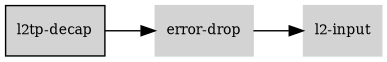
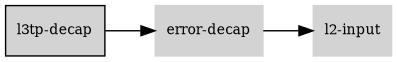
(55, 31) -> (55, 31)
(204, 31) -> (209, 31)
